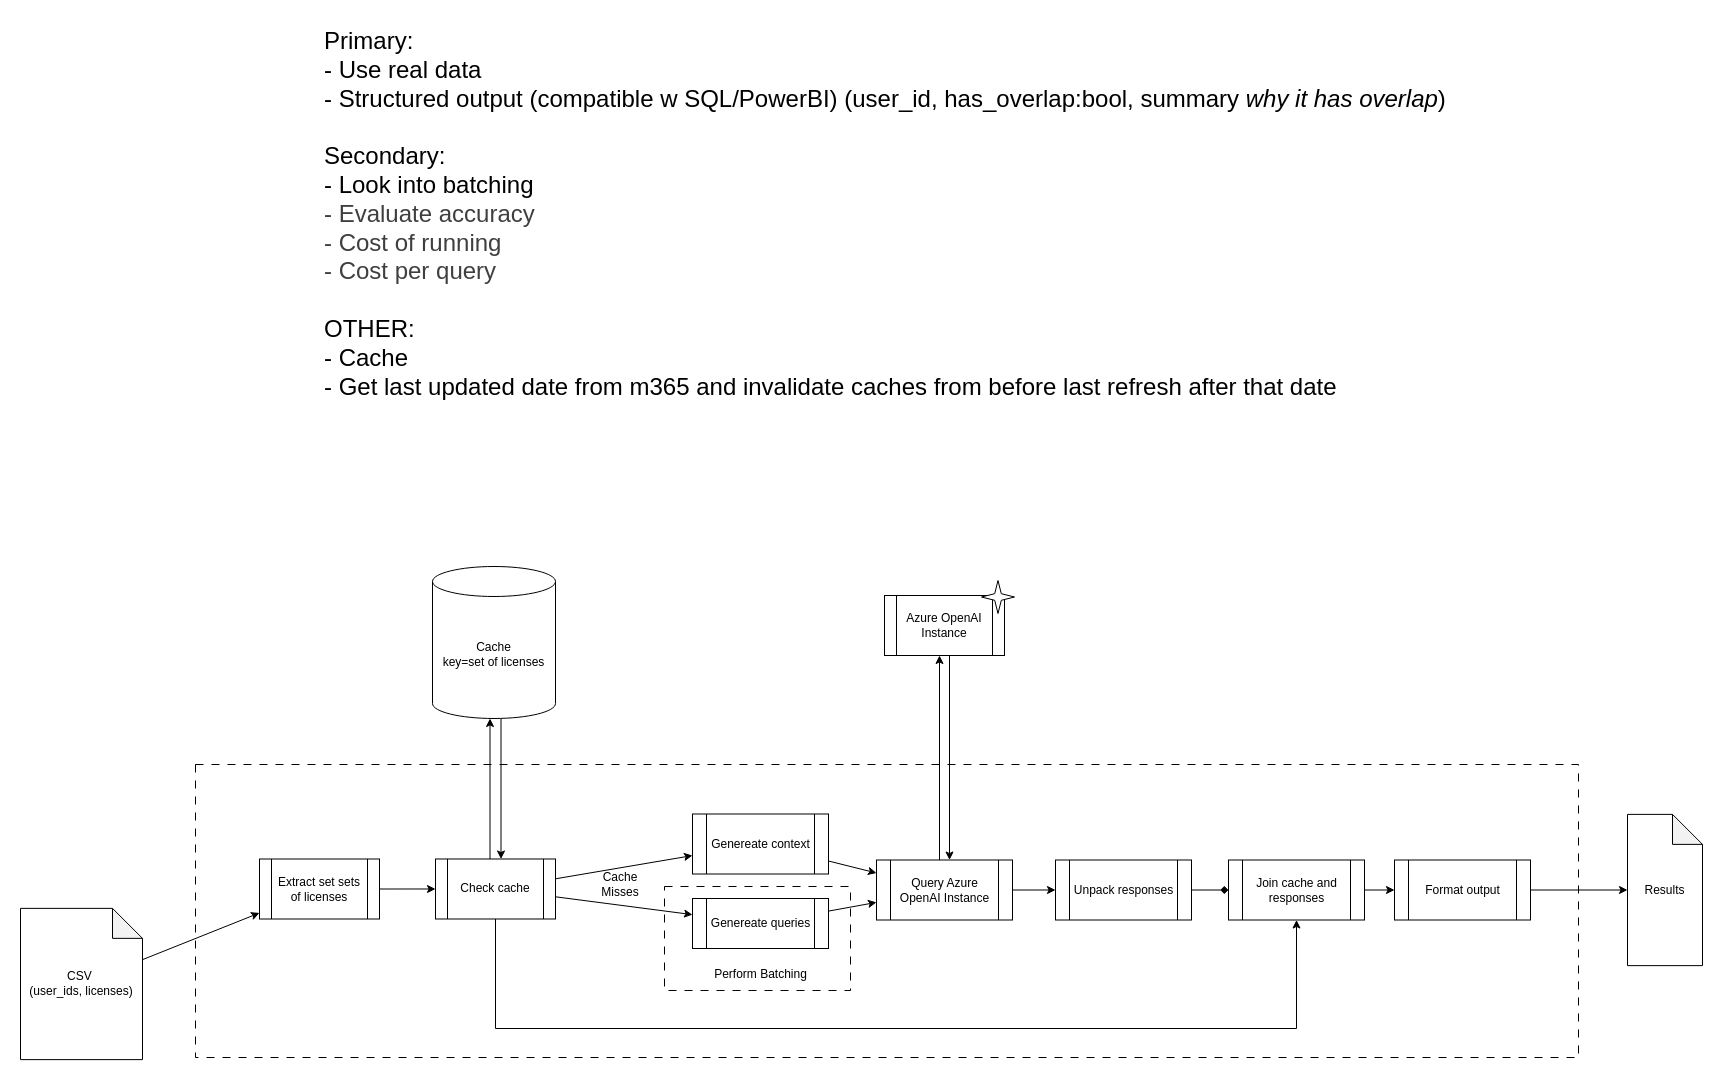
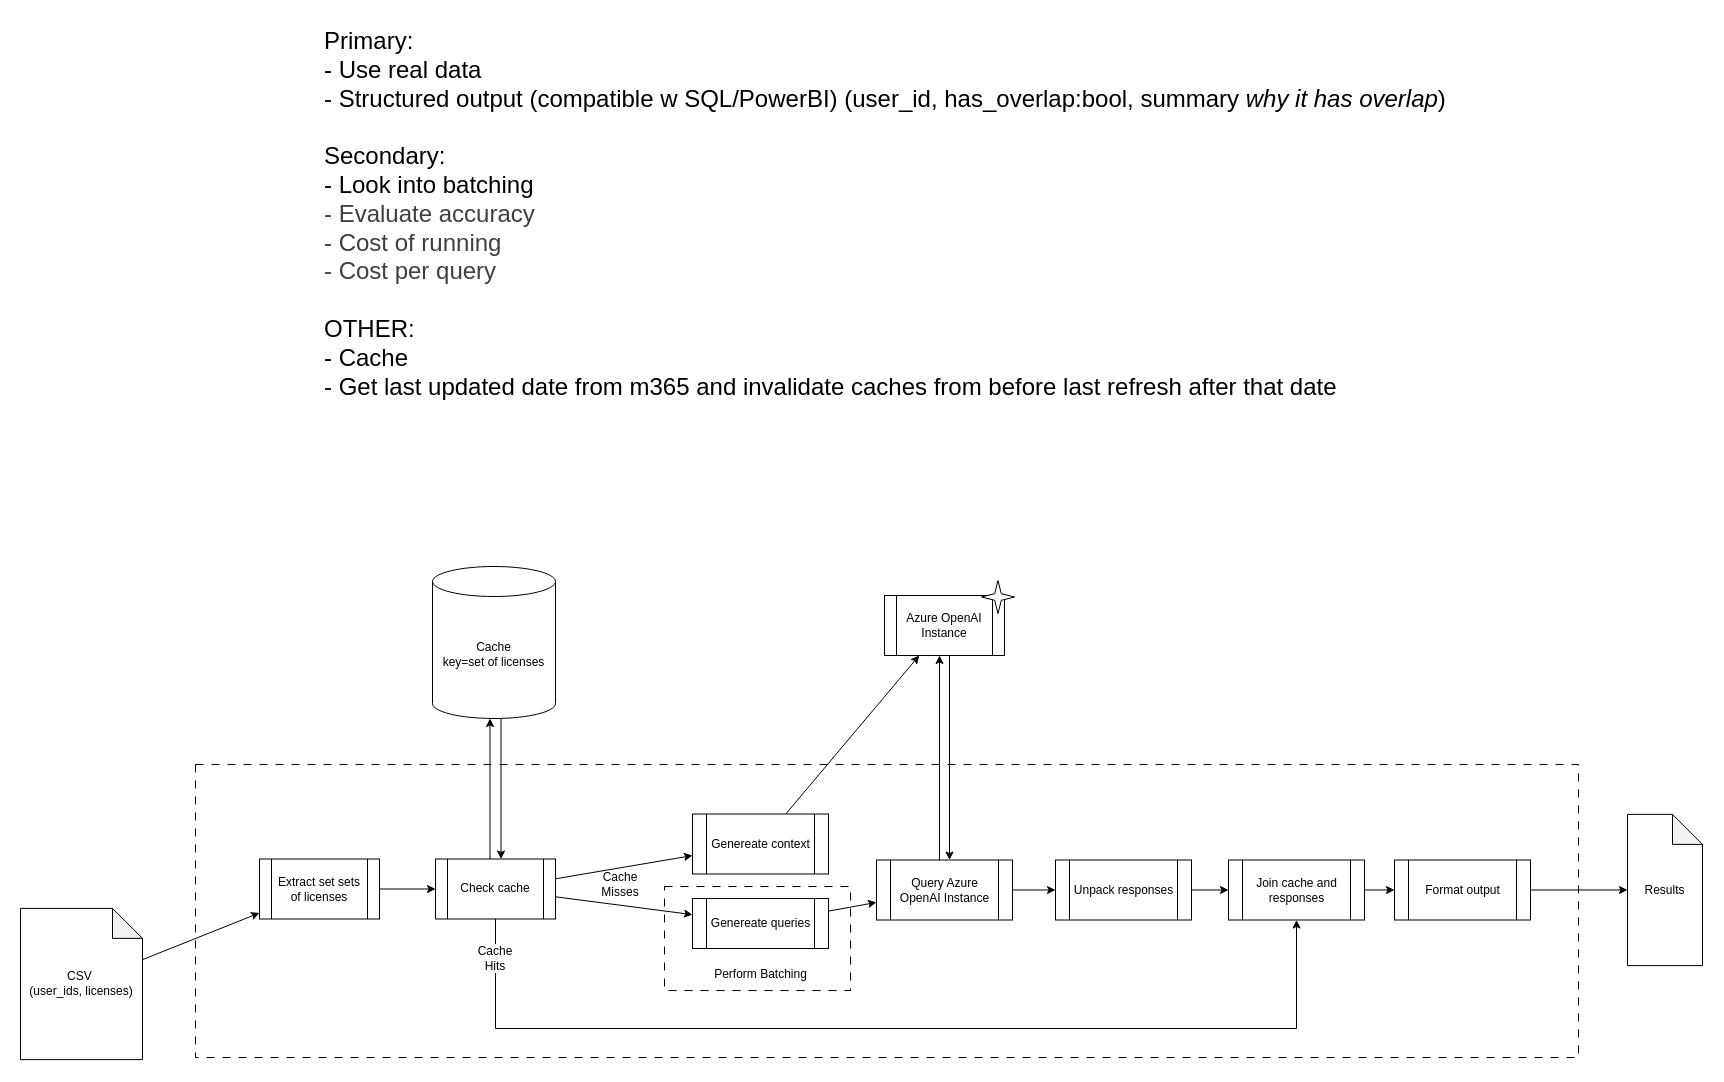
(849, 866) -> (850, 737)
(1219, 890) -> (1220, 890)
none -> (496, 959)
